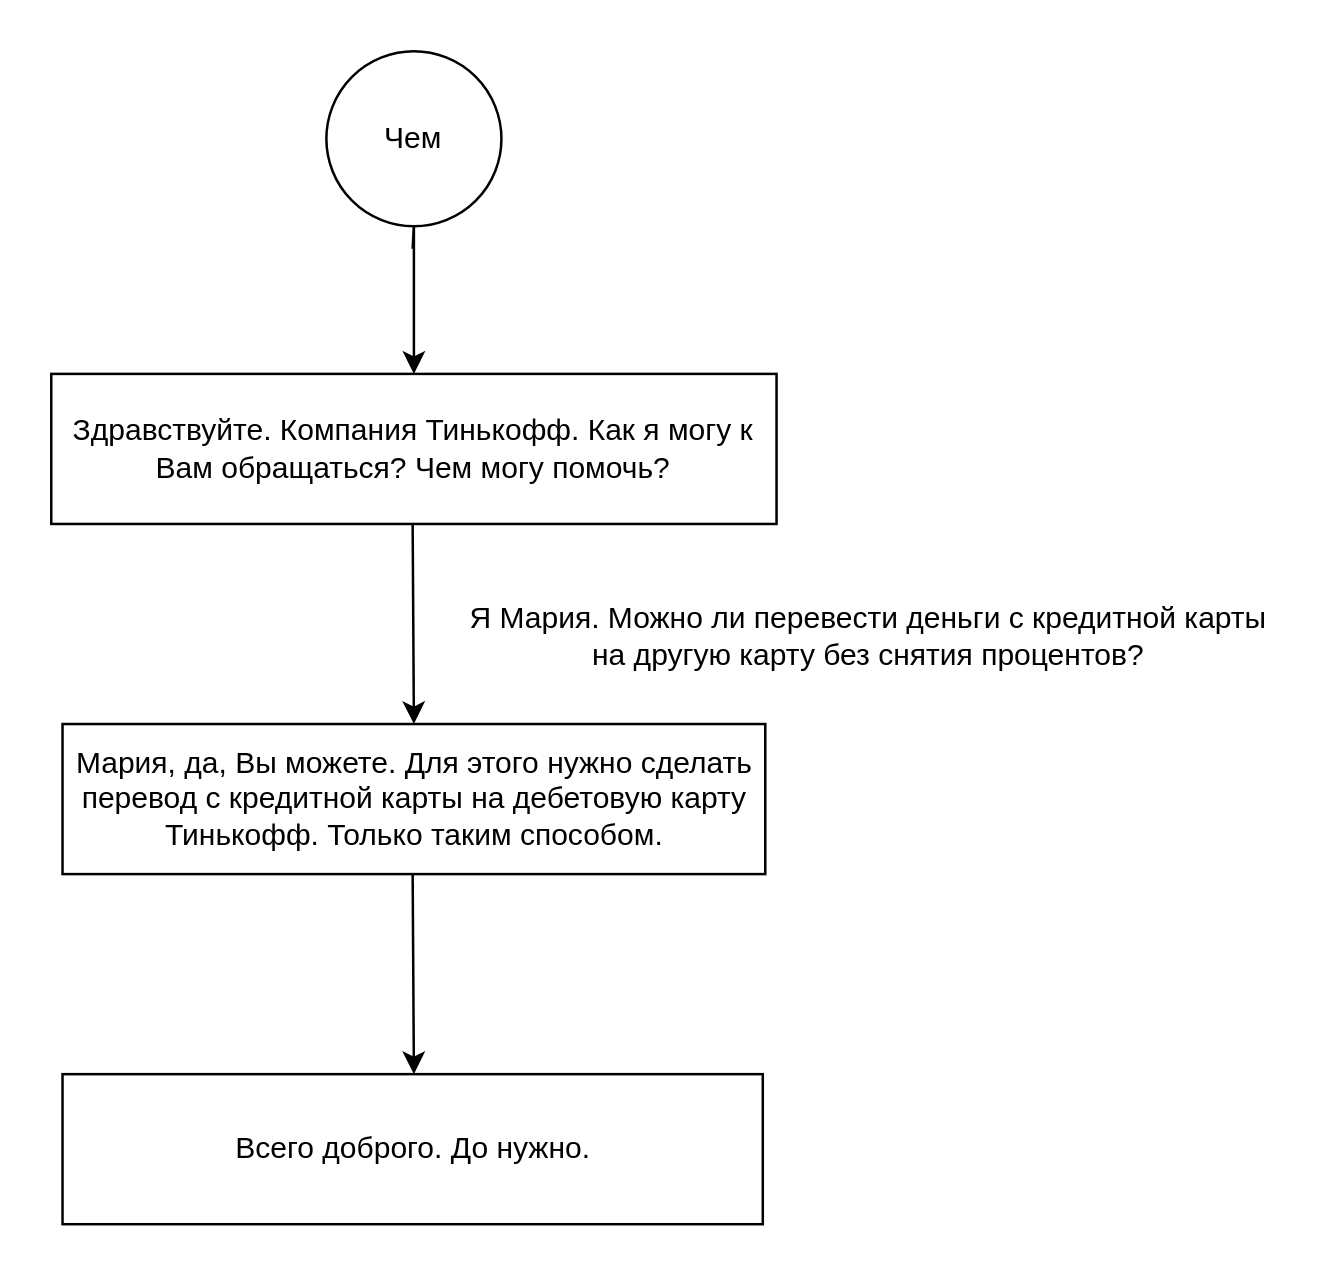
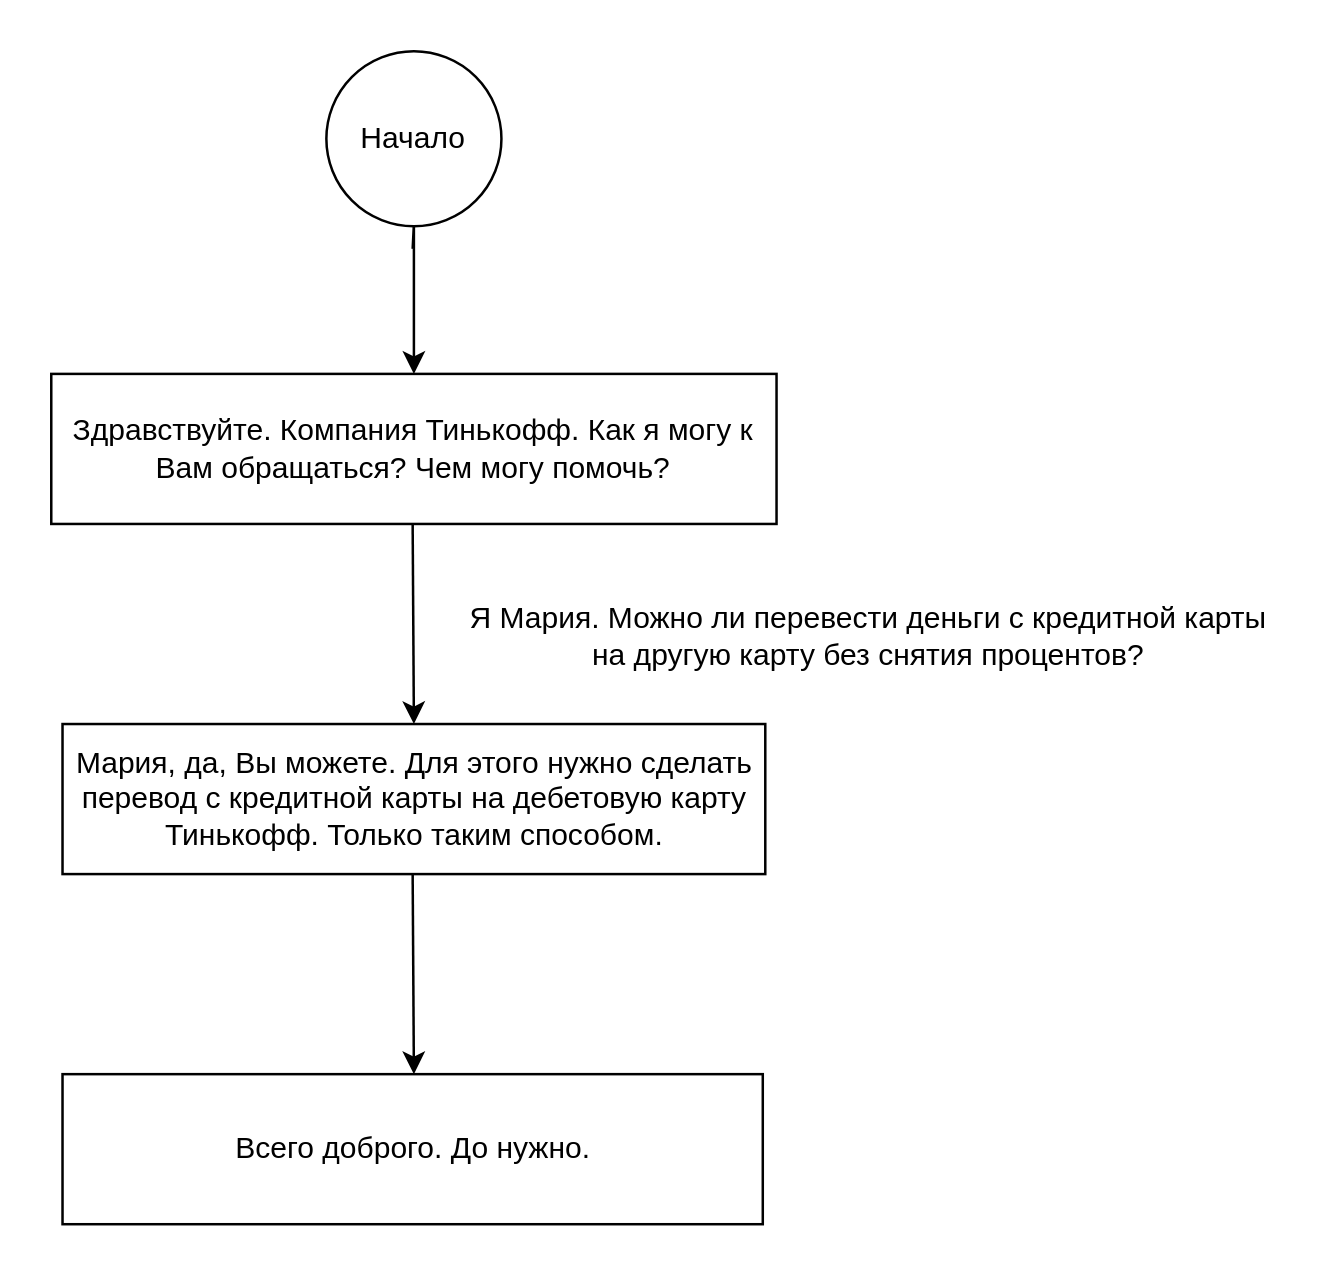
(414, 139) -> (414, 139)
